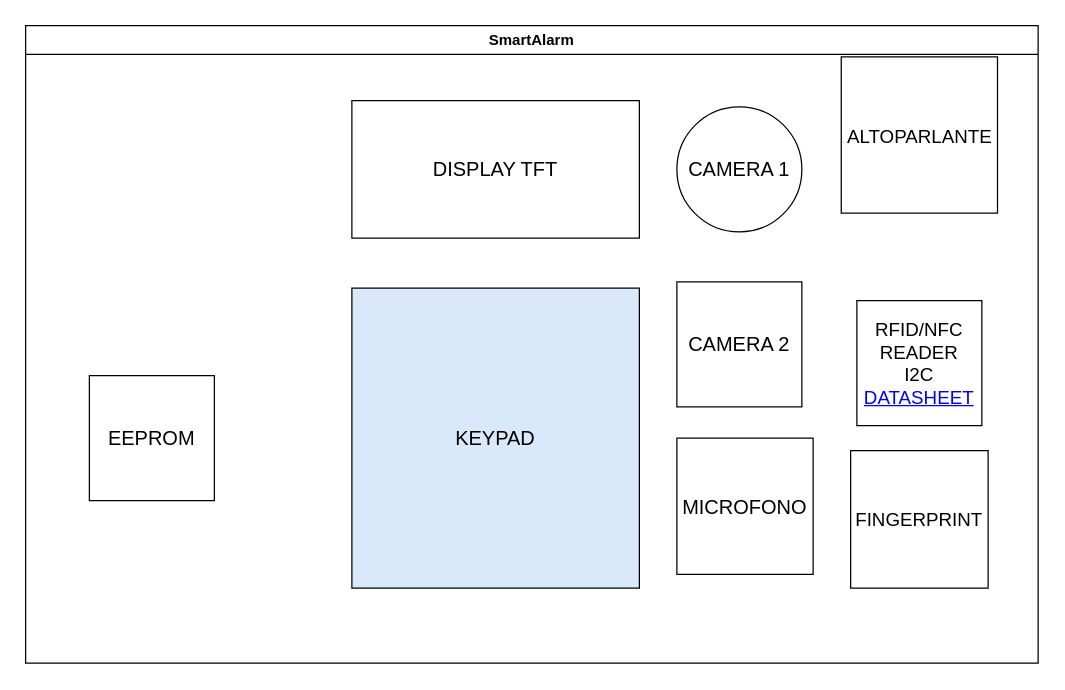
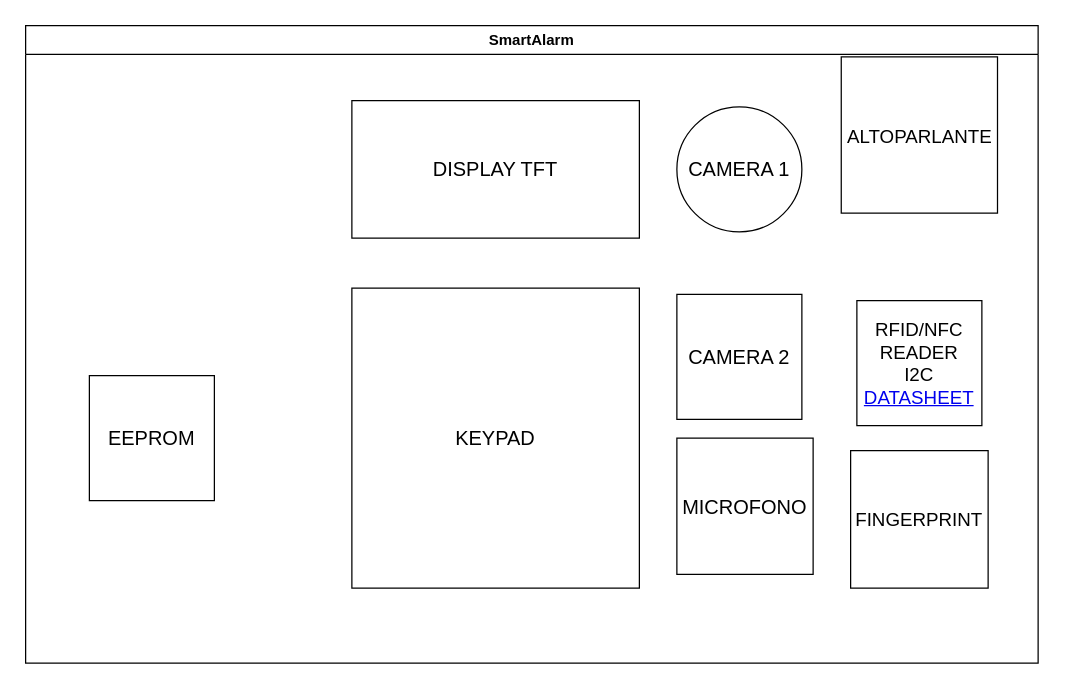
(739, 344) -> (739, 357)
(496, 438) -> (496, 438)
